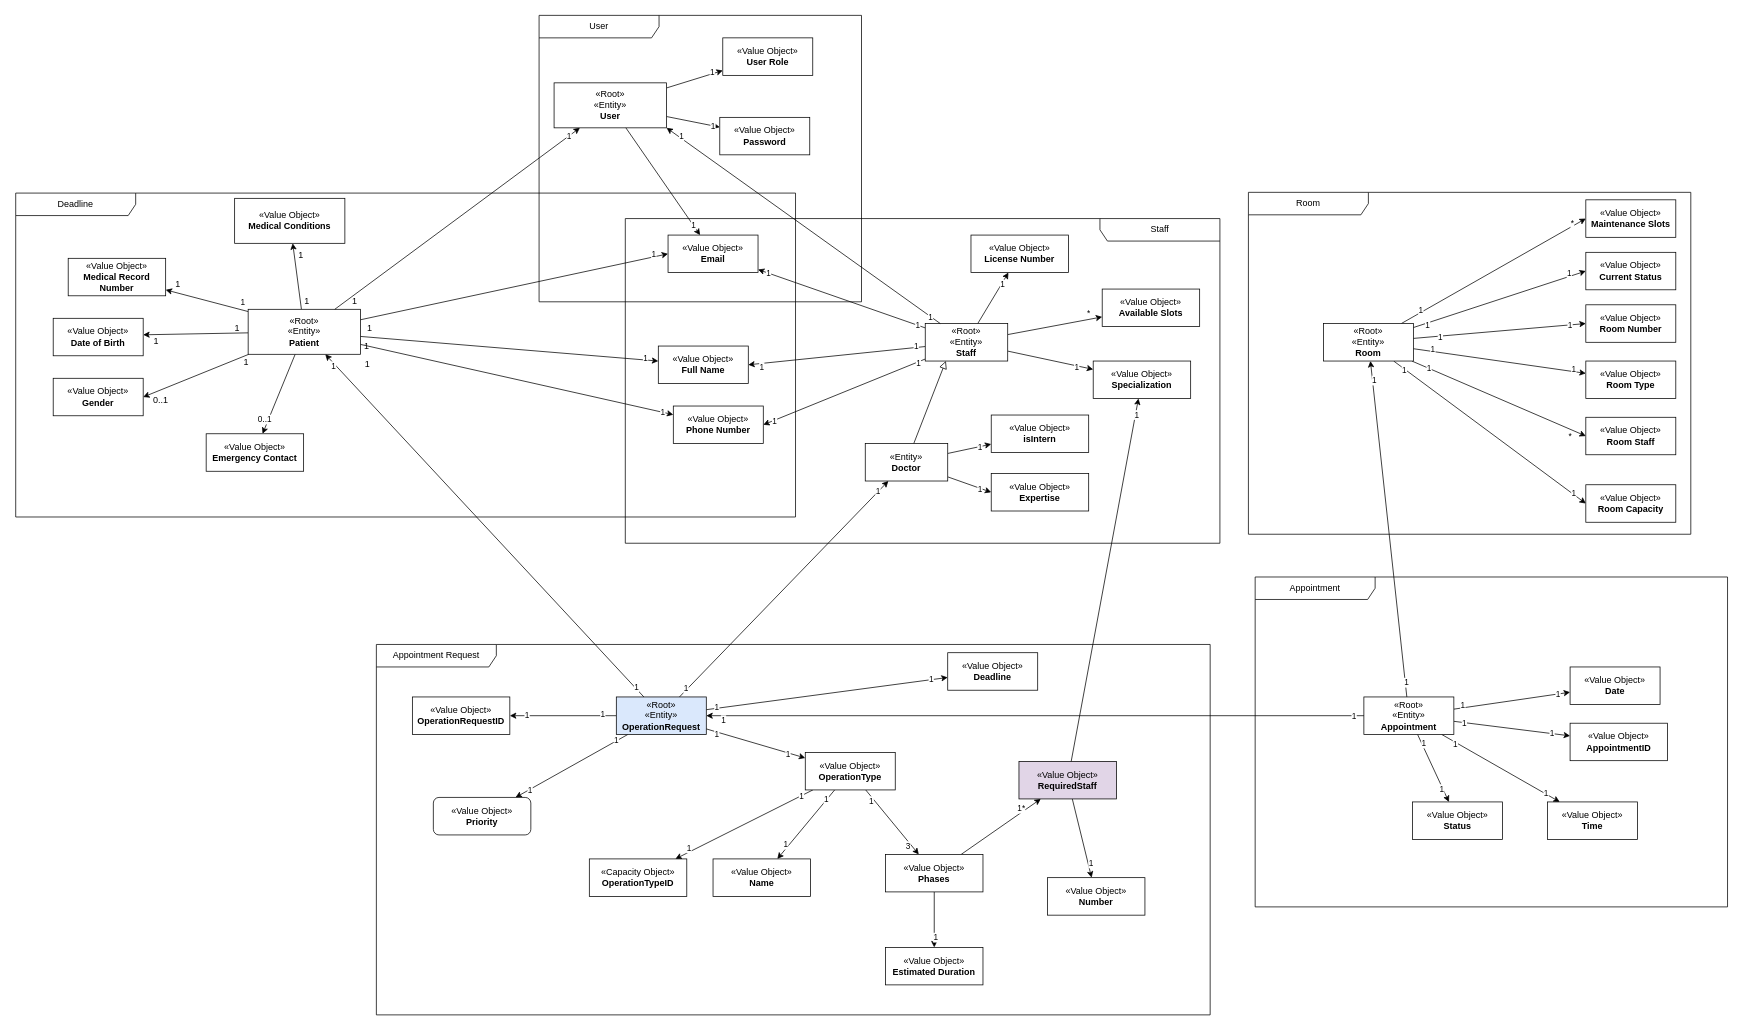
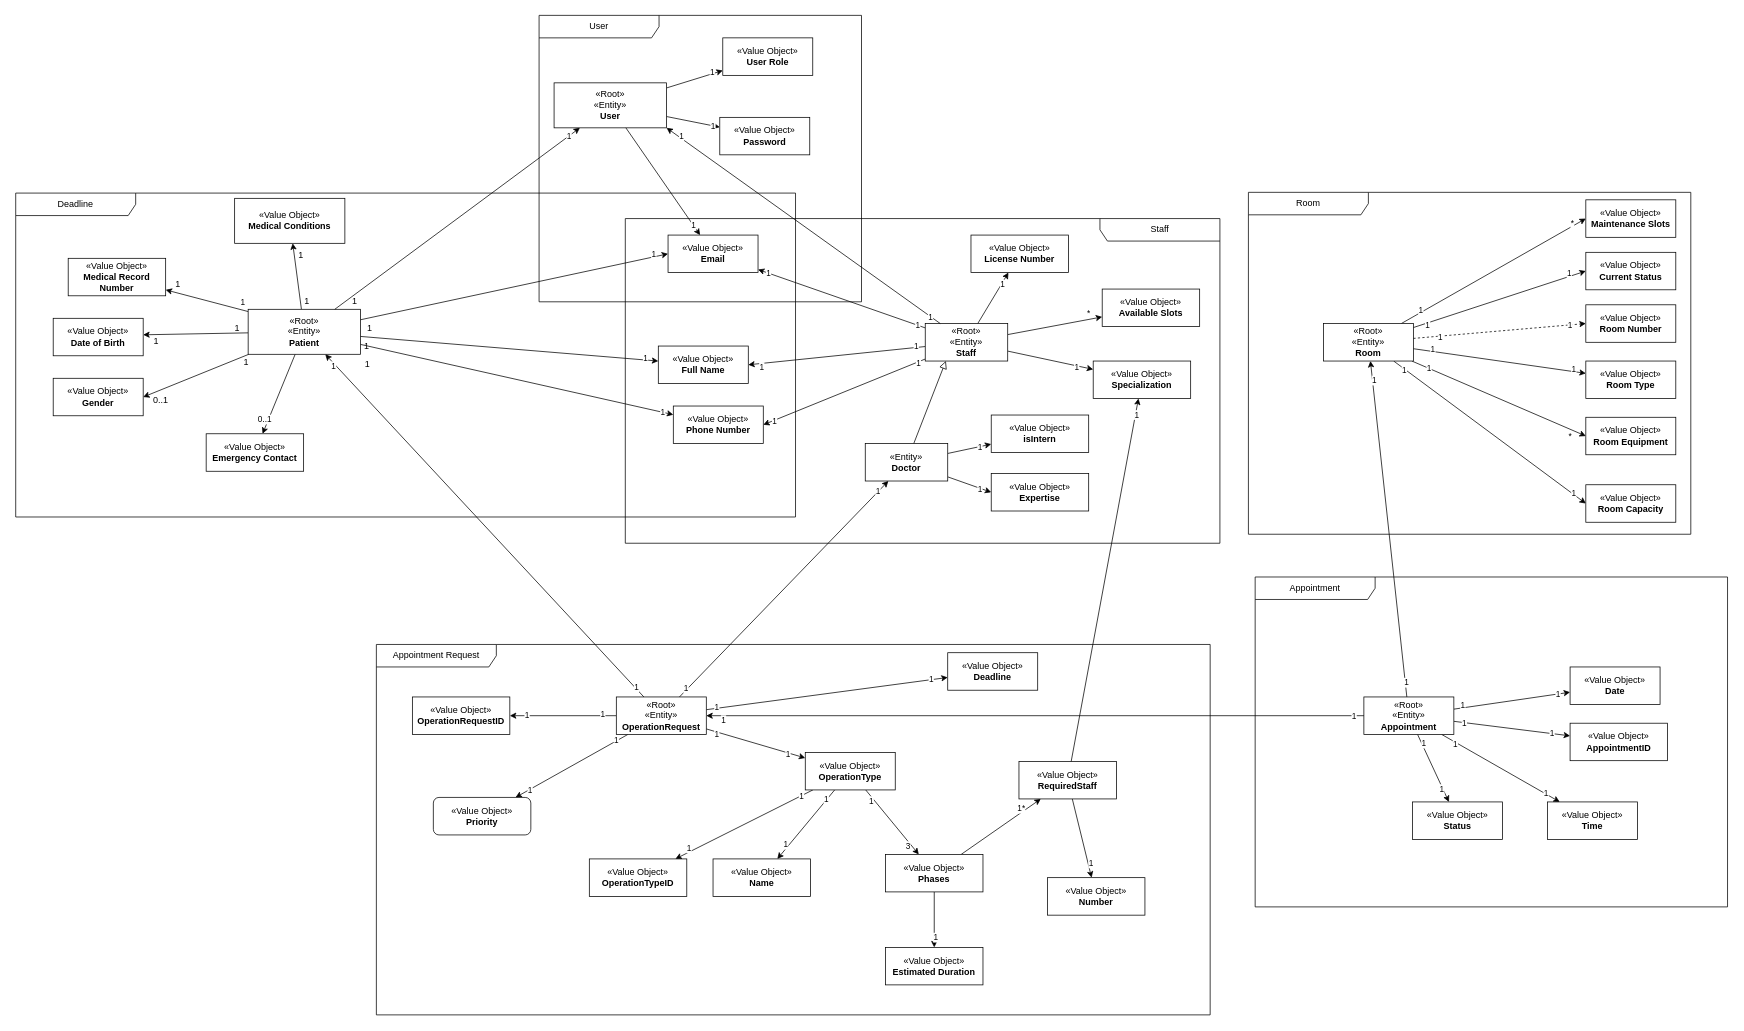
(1497, 331) -> (1497, 331)
(1631, 436) -> (1631, 436)
(661, 716) -> (661, 716)
(1068, 780) -> (1068, 780)
(638, 878) -> (638, 878)
